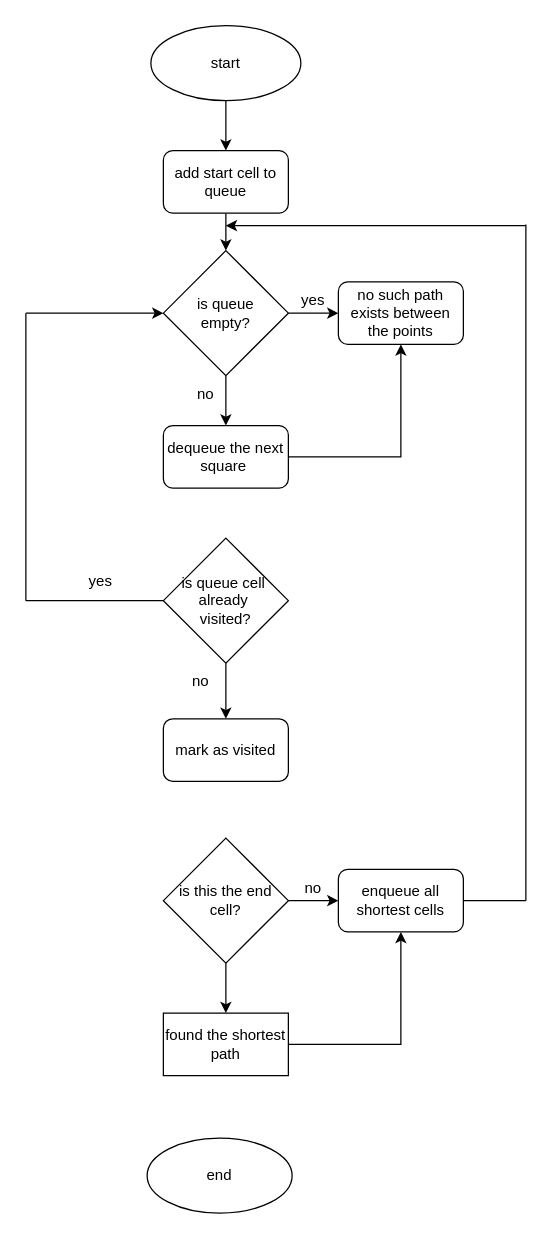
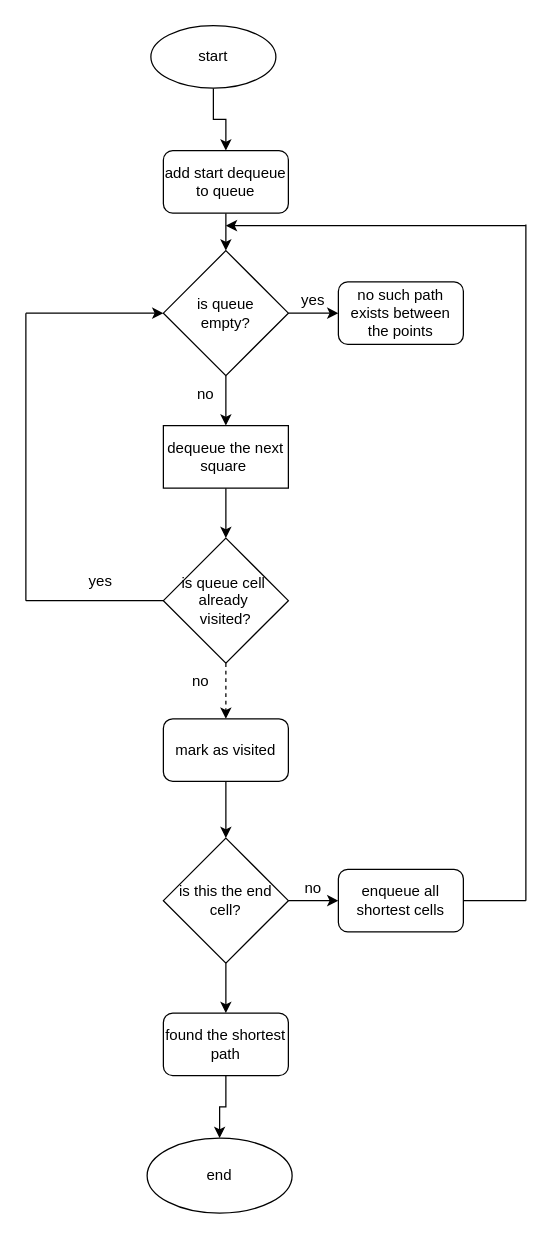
(226, 63) -> (213, 57)
(226, 182) -> (226, 182)
(226, 457) -> (226, 457)
(397, 457) -> (226, 509)
(226, 686) -> (226, 686)
none -> (226, 806)
(226, 1044) -> (226, 1044)
(397, 1044) -> (226, 1106)
